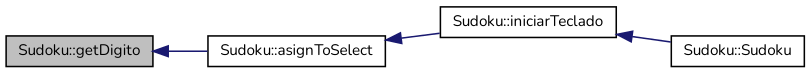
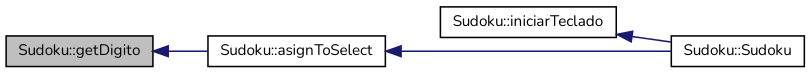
(421, 36) -> (536, 51)
